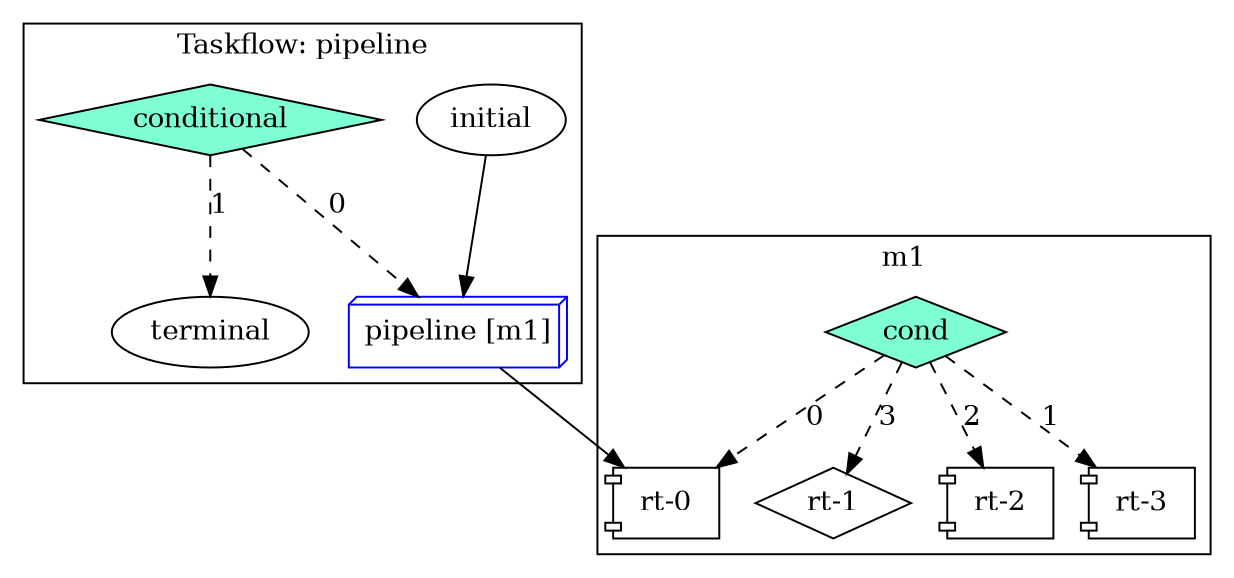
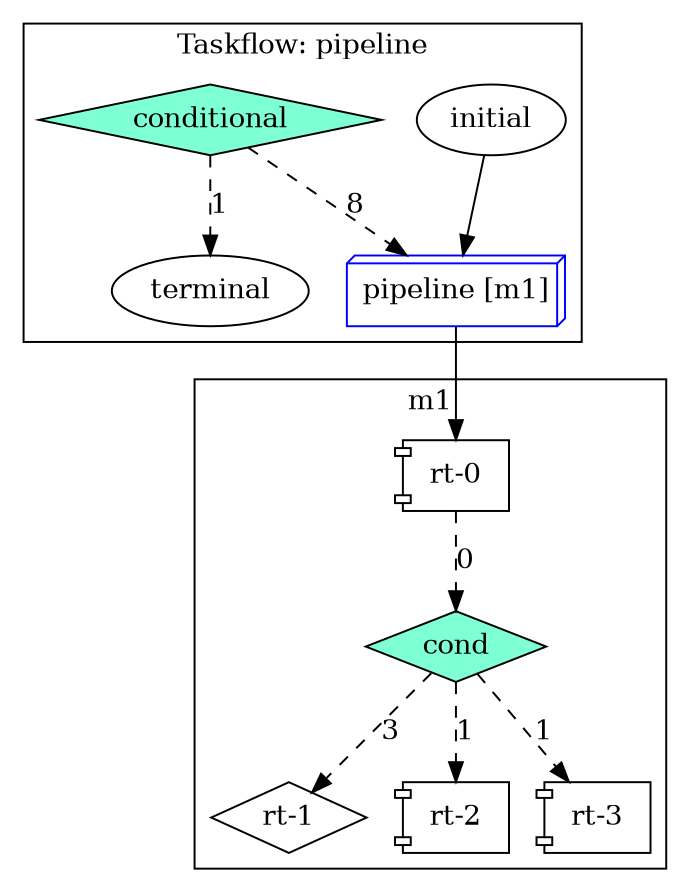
(338, 205) -> (356, 205)
(809, 406) -> (456, 551)
(973, 418) -> (466, 732)
